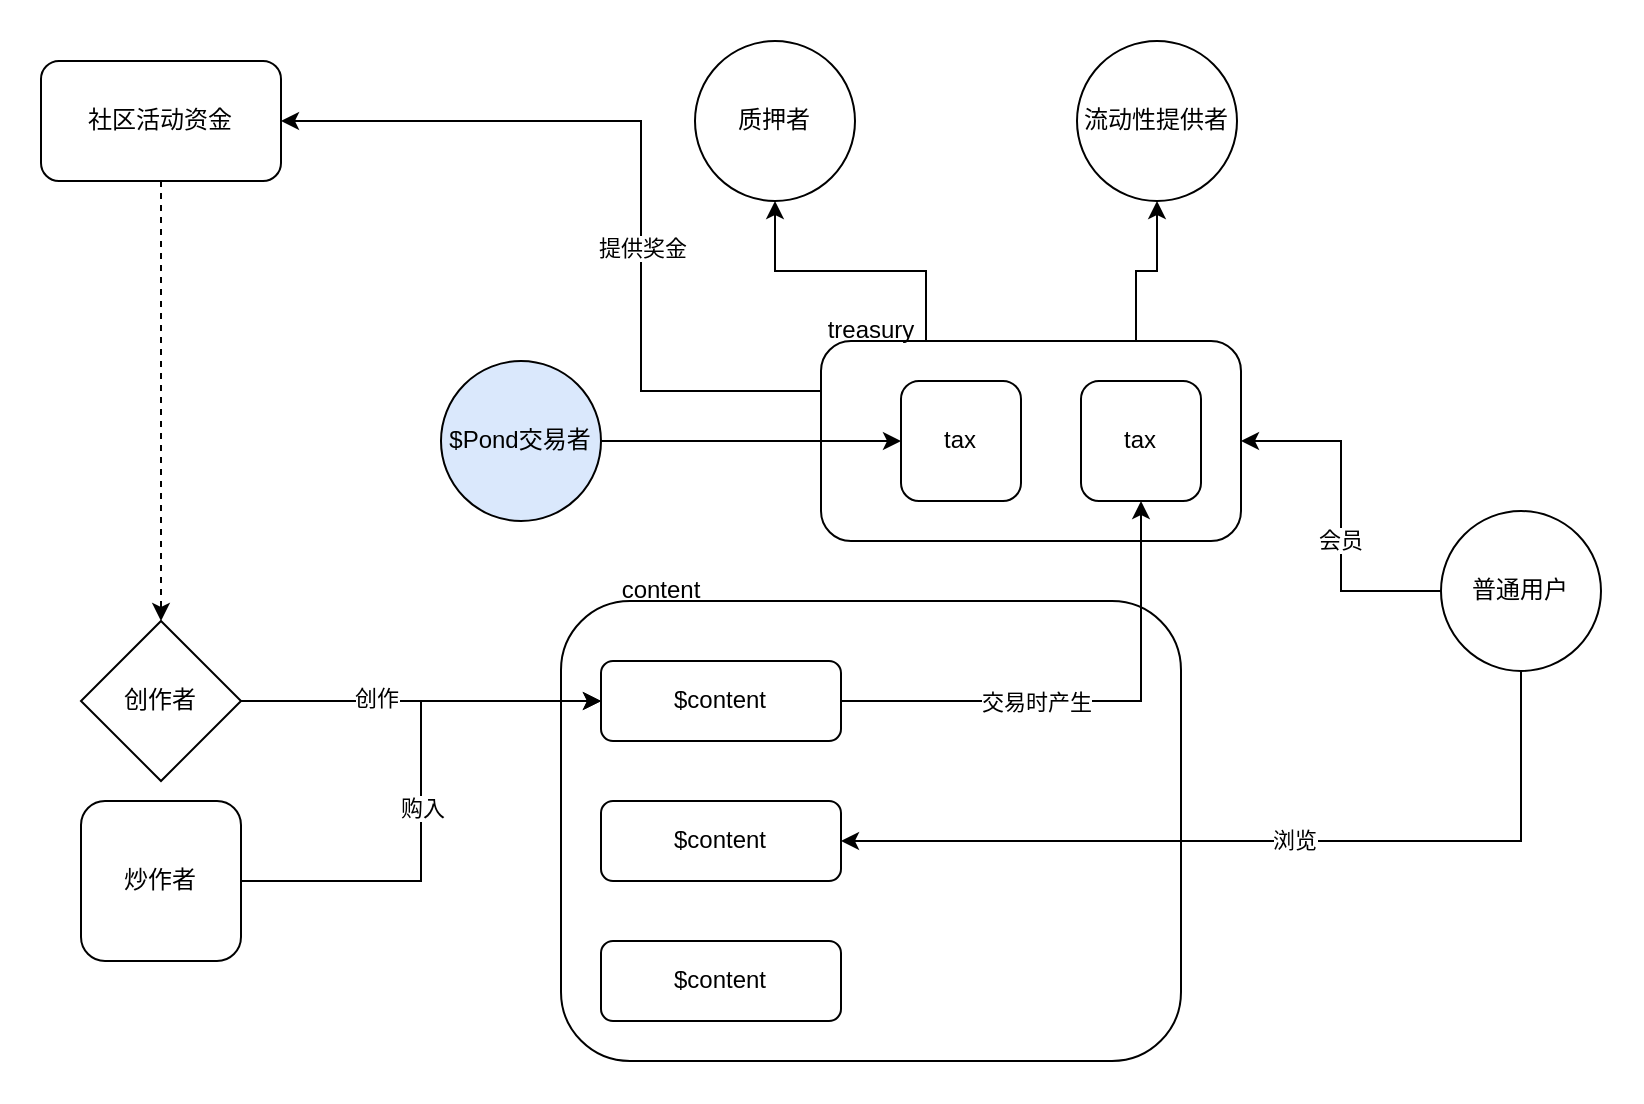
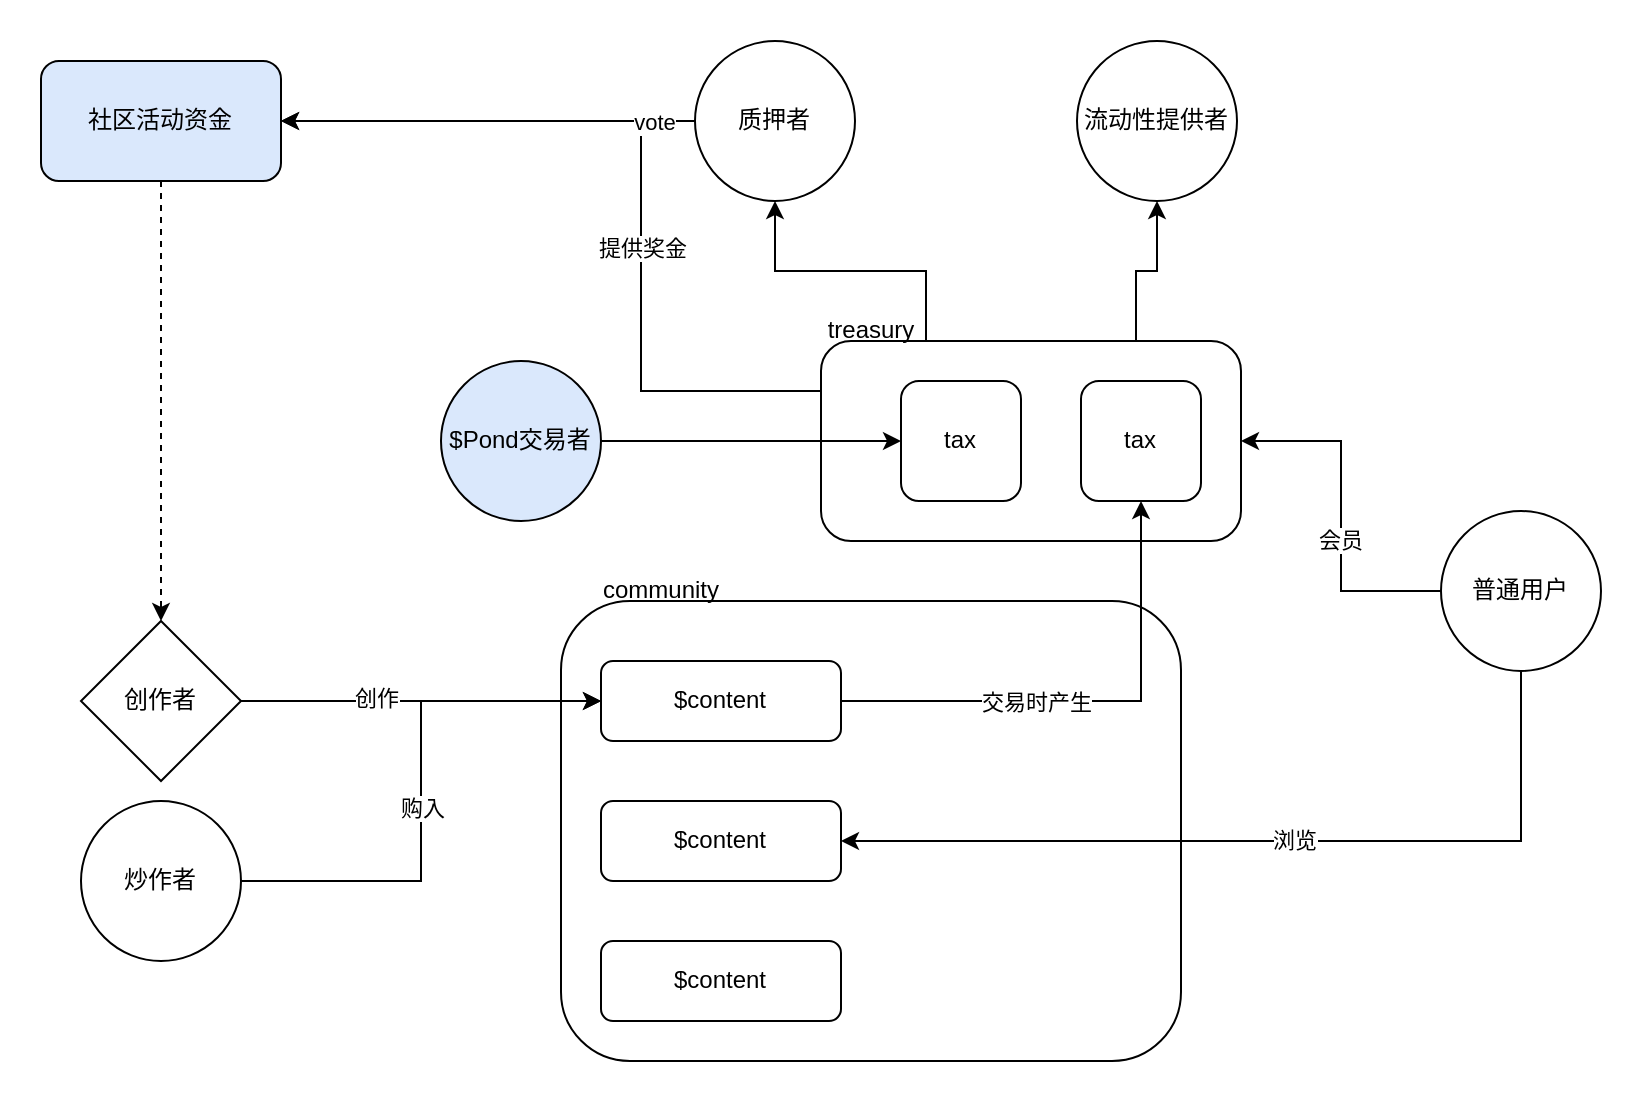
(161, 121) -> (161, 121)
none -> (670, 121)
(662, 591) -> (662, 591)
(161, 881) -> (161, 881)
